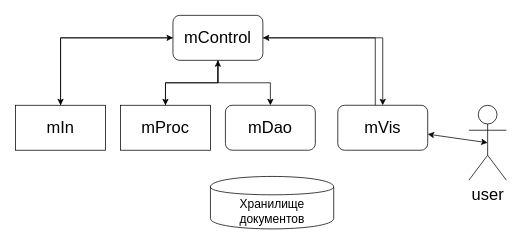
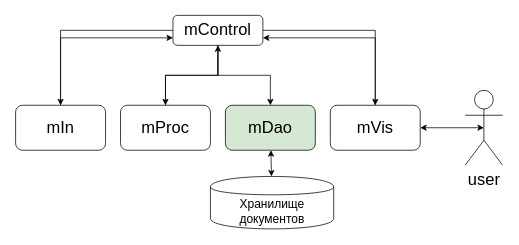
(218, 38) -> (218, 30)
(60, 128) -> (60, 128)
(165, 128) -> (165, 128)
(270, 128) -> (270, 128)
(383, 128) -> (375, 128)
(488, 143) -> (484, 128)
none -> (271, 164)
